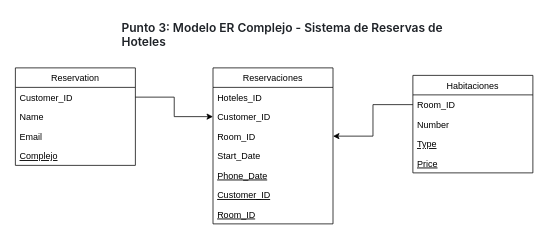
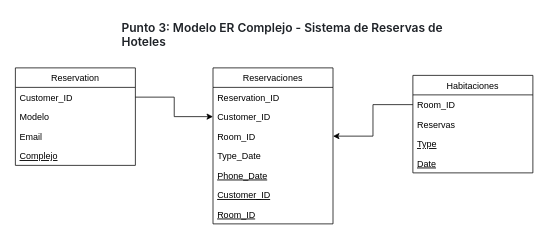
(241, 98) -> (251, 98)
(30, 117) -> (33, 117)
(432, 125) -> (437, 125)
(242, 156) -> (240, 156)
(428, 164) -> (427, 164)
